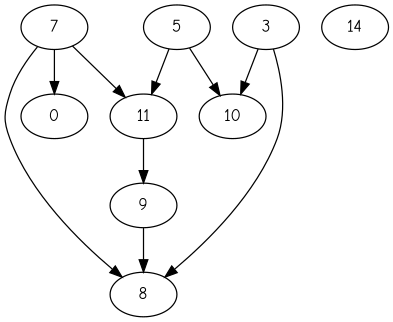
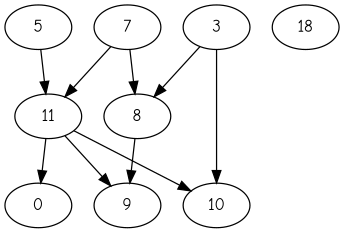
(355, 27) -> (306, 27)
(54, 66) -> (44, 155)
(201, 66) -> (124, 157)
(144, 244) -> (133, 152)
